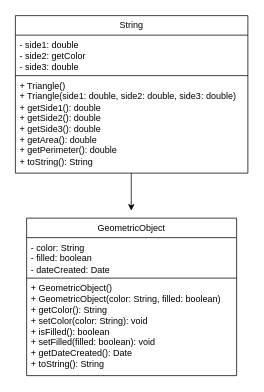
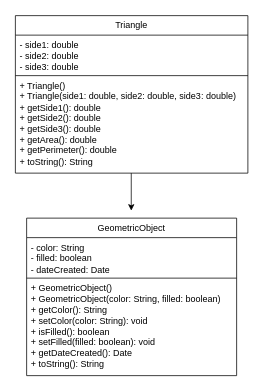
(132, 25) -> (132, 25)
(57, 56) -> (52, 56)
